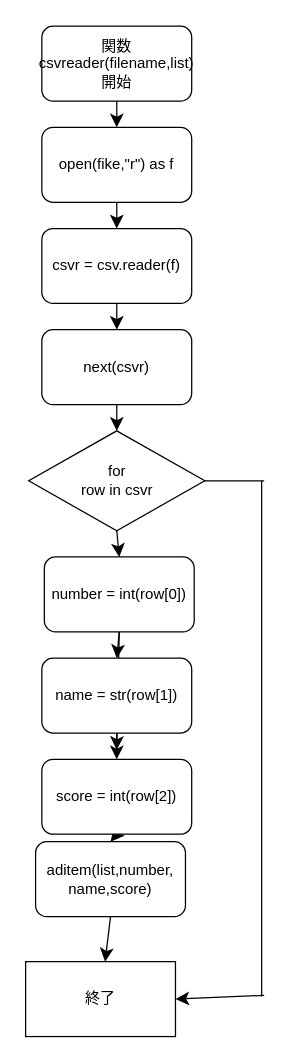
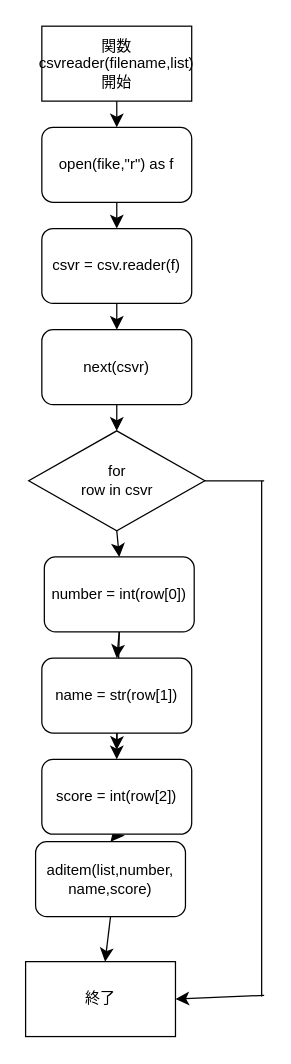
(117, 63) -> (117, 63)
